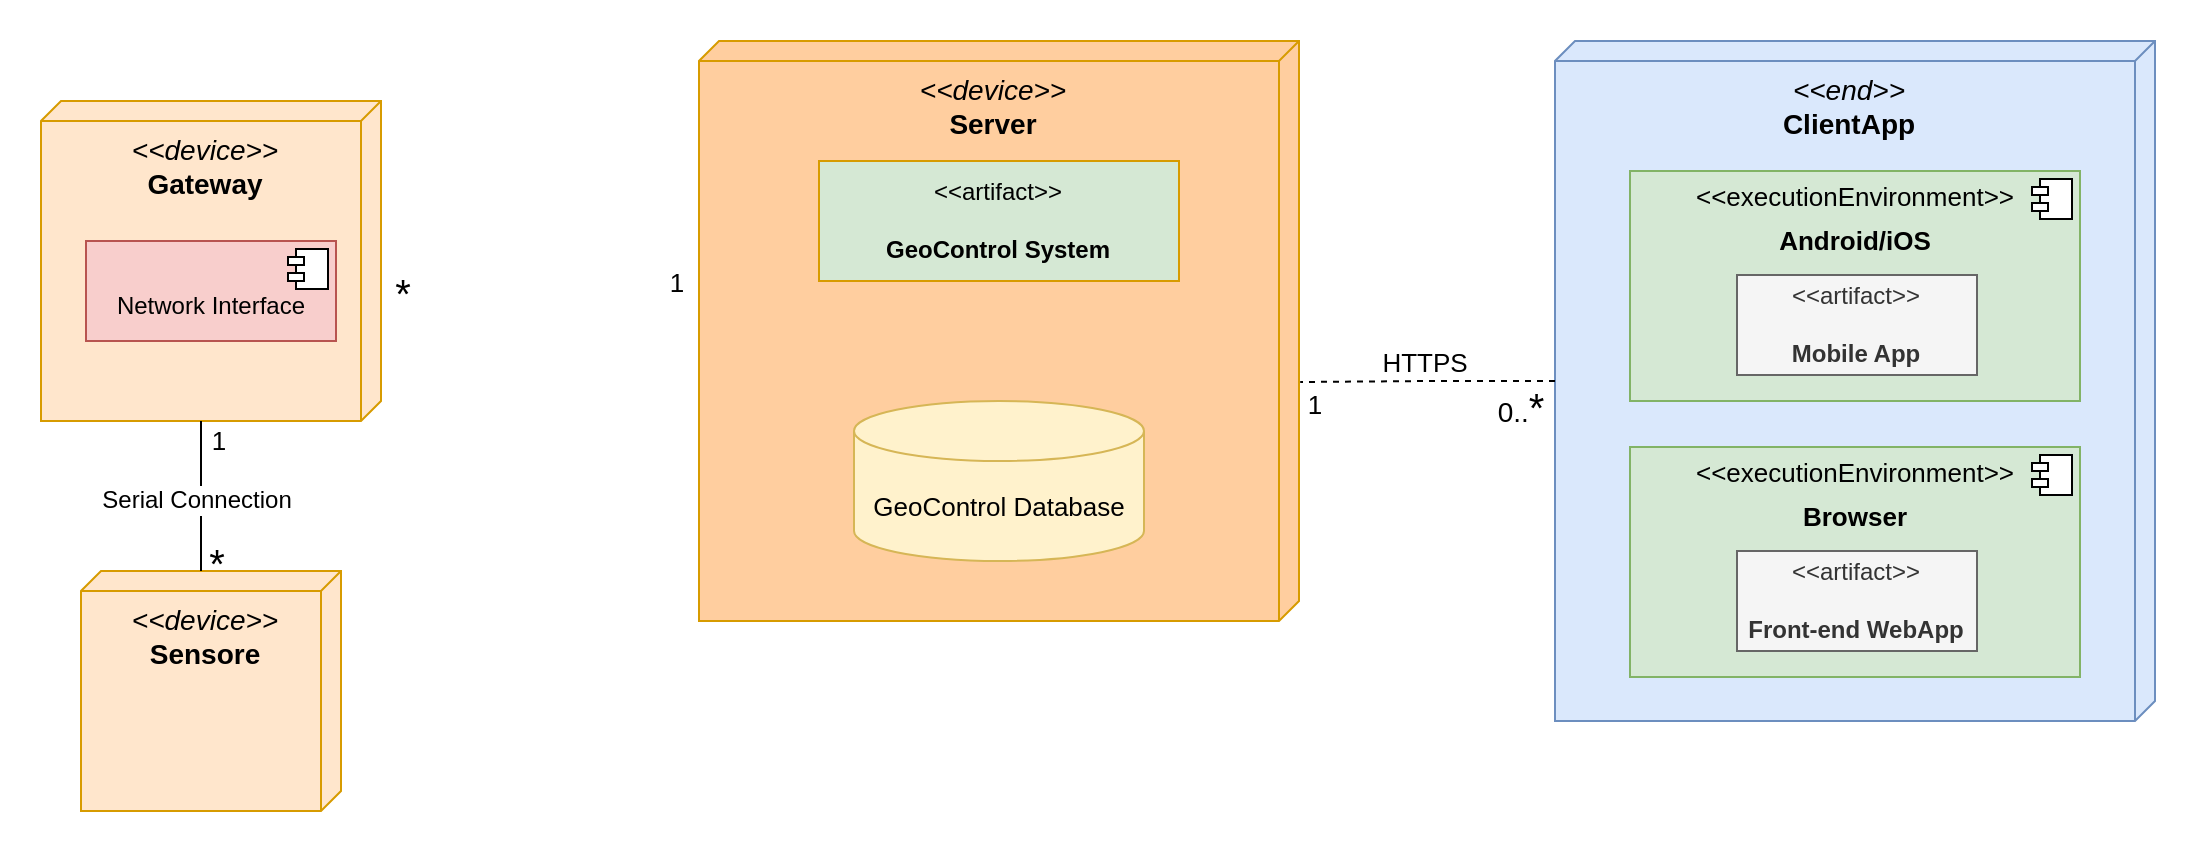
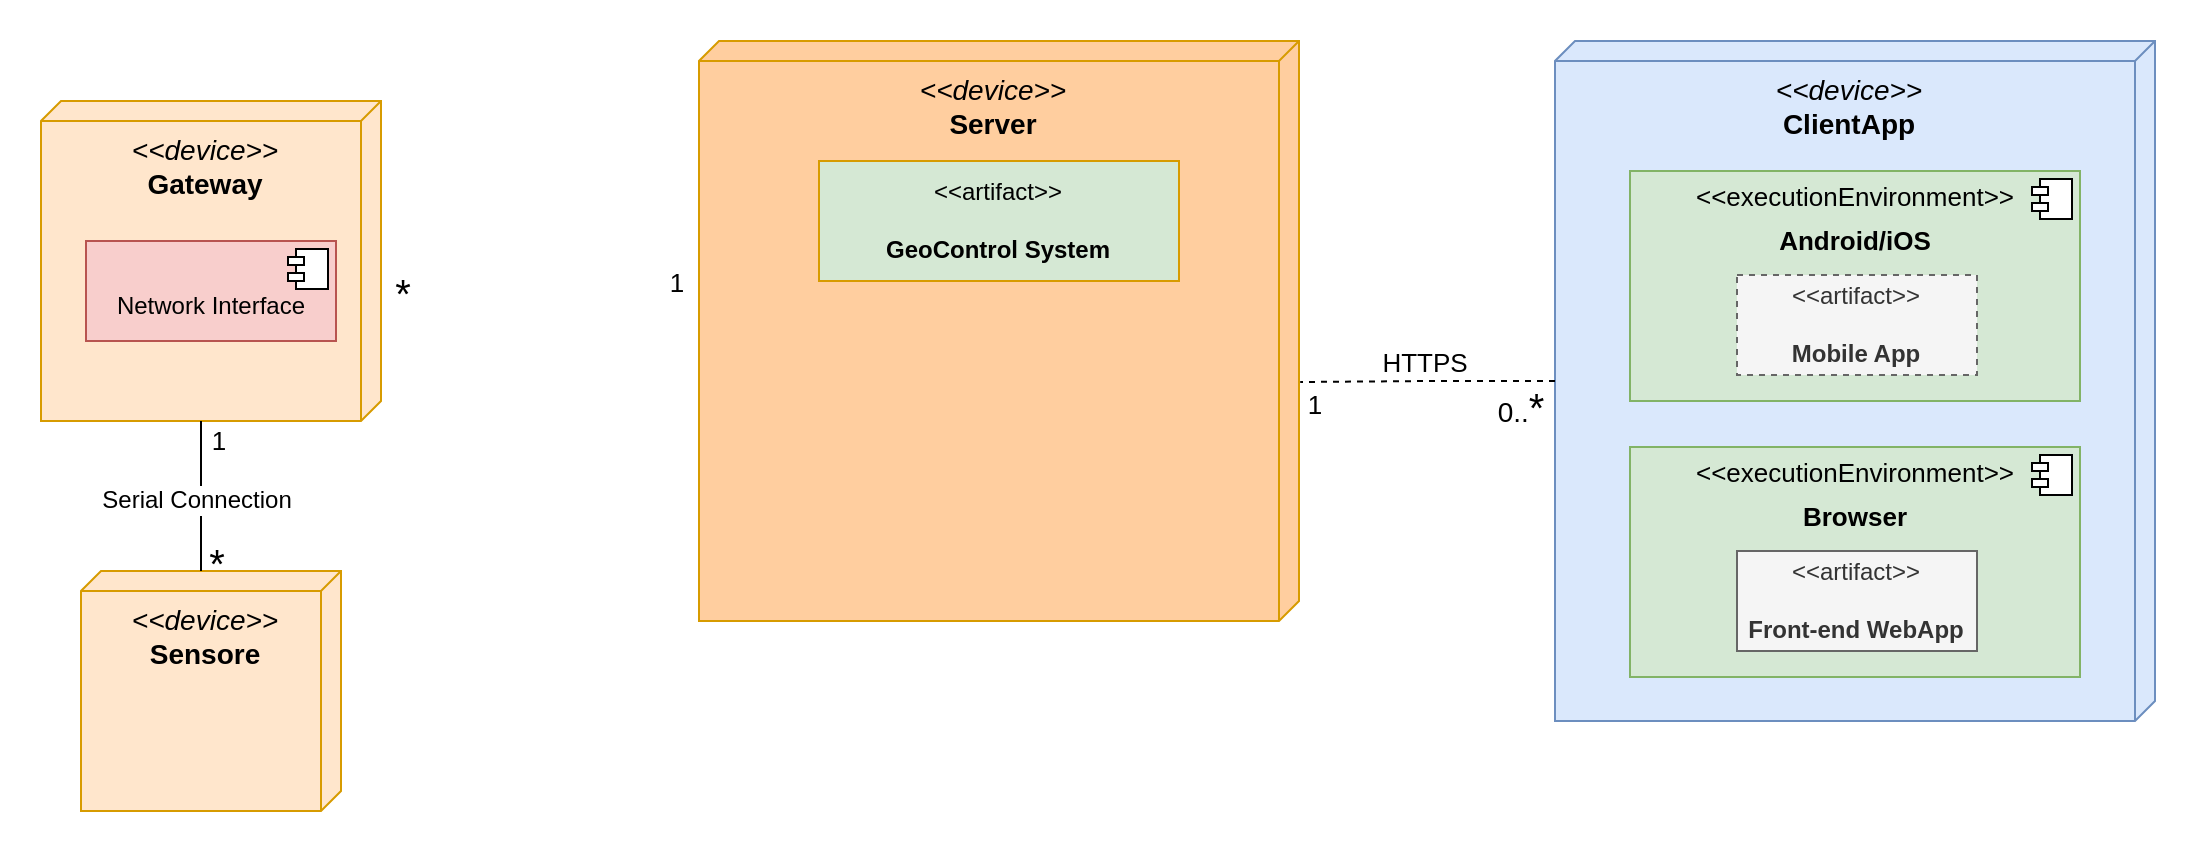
(1850, 104) -> (1850, 104)
(1857, 325) -> (1857, 325)
(999, 481) -> none
